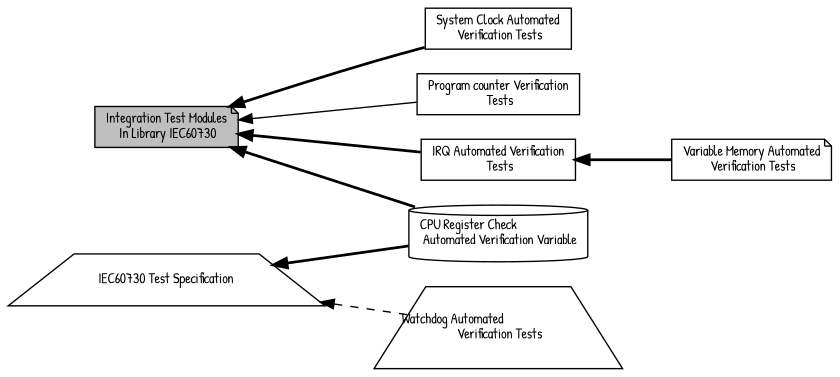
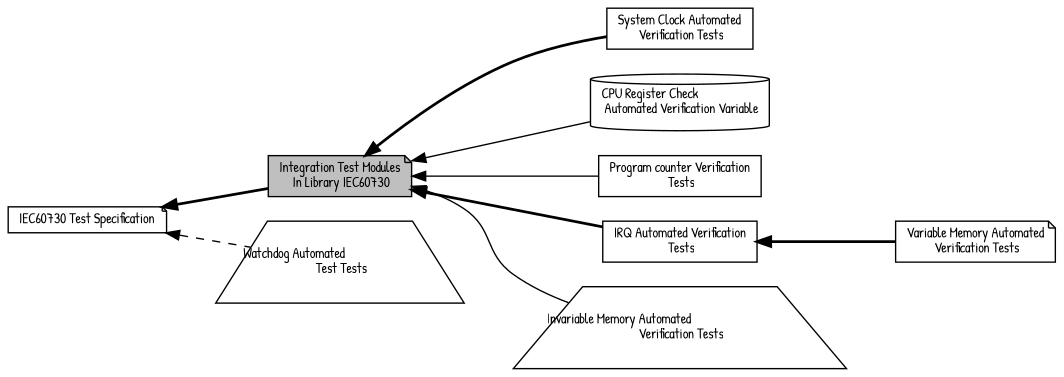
(330, 179) -> (508, 140)
(348, 254) -> (222, 196)
(167, 280) -> (87, 220)
(498, 328) -> (340, 262)
none -> (680, 328)
